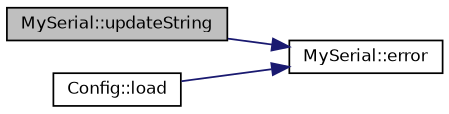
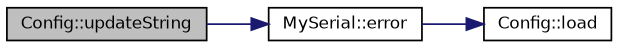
(117, 24) -> (107, 24)
(227, 75) -> (444, 24)
